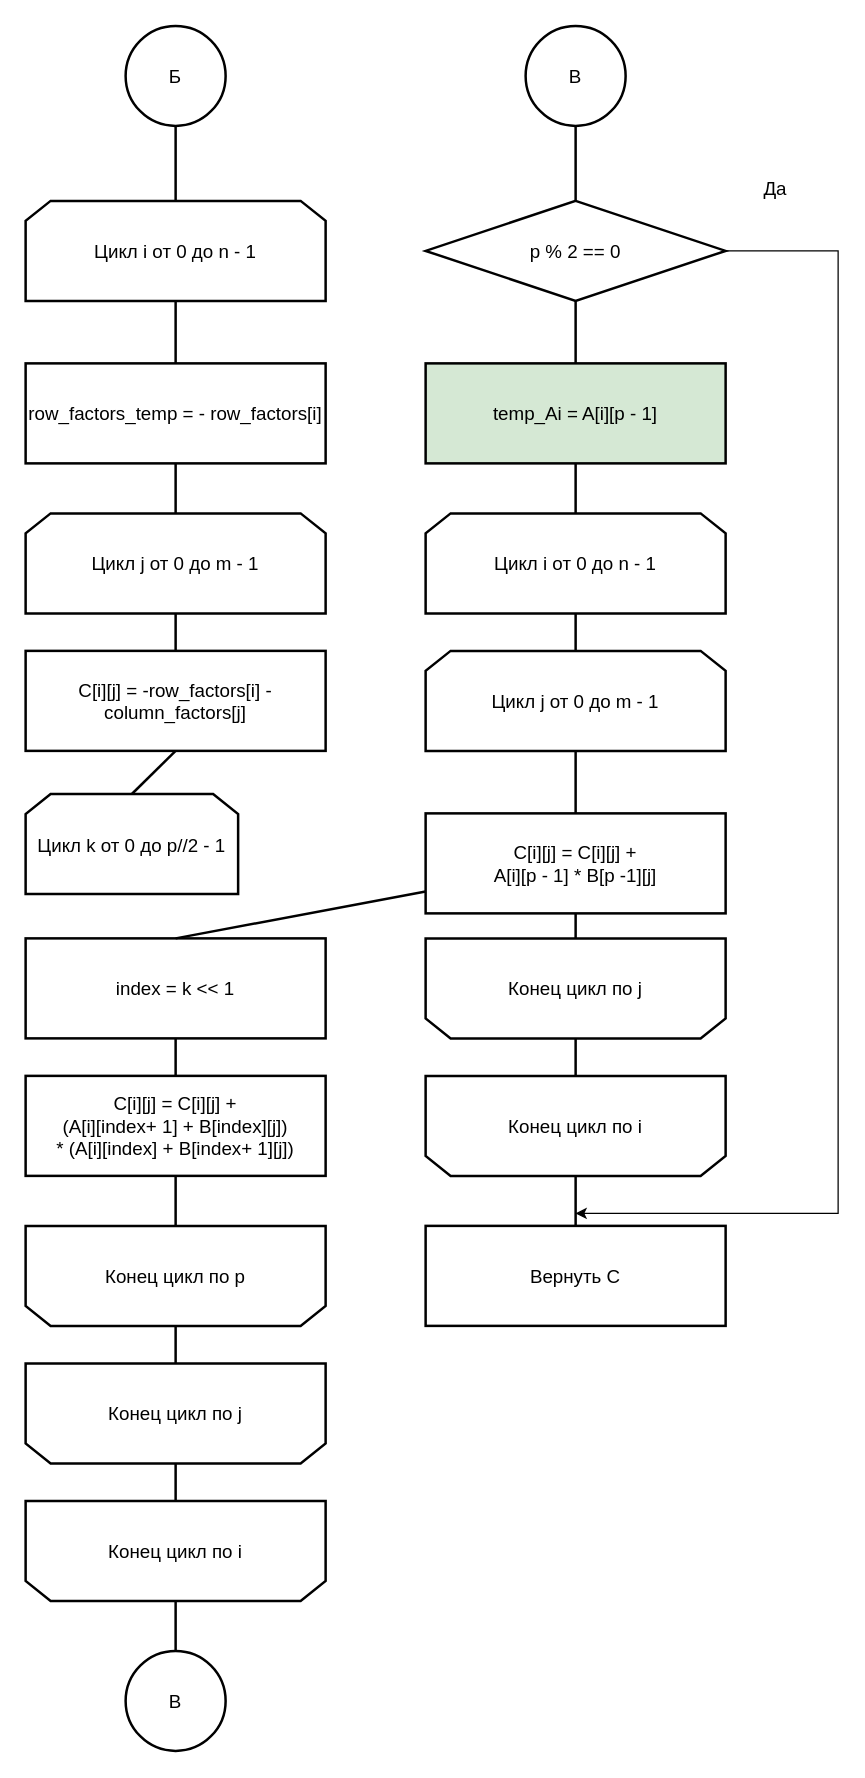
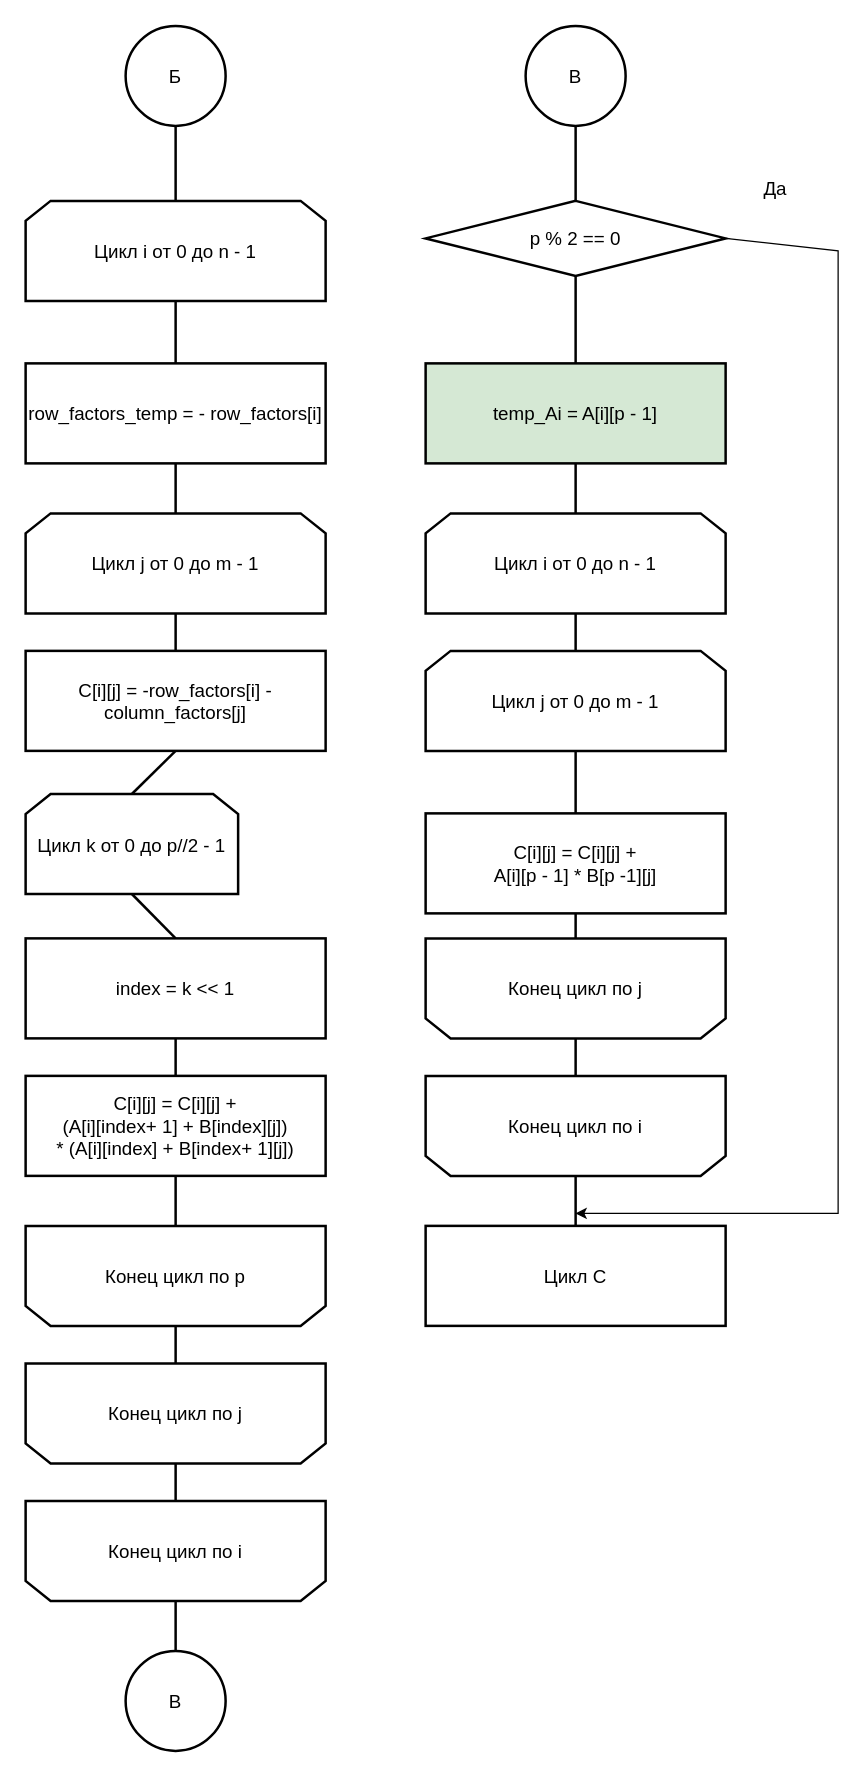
(576, 251) -> (576, 238)
(300, 915) -> (154, 916)
(576, 1276) -> (576, 1276)
